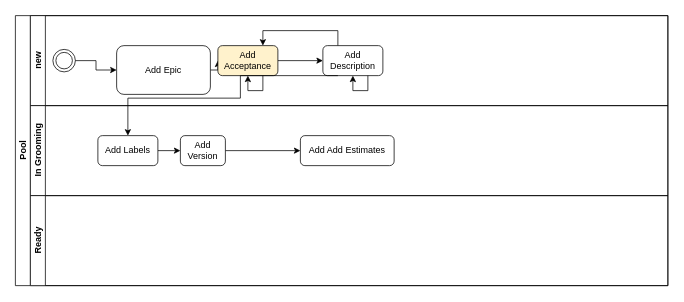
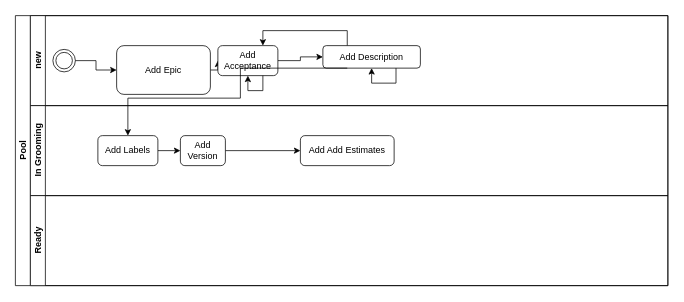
(248, 60) -> (248, 60)
(353, 60) -> (372, 57)
